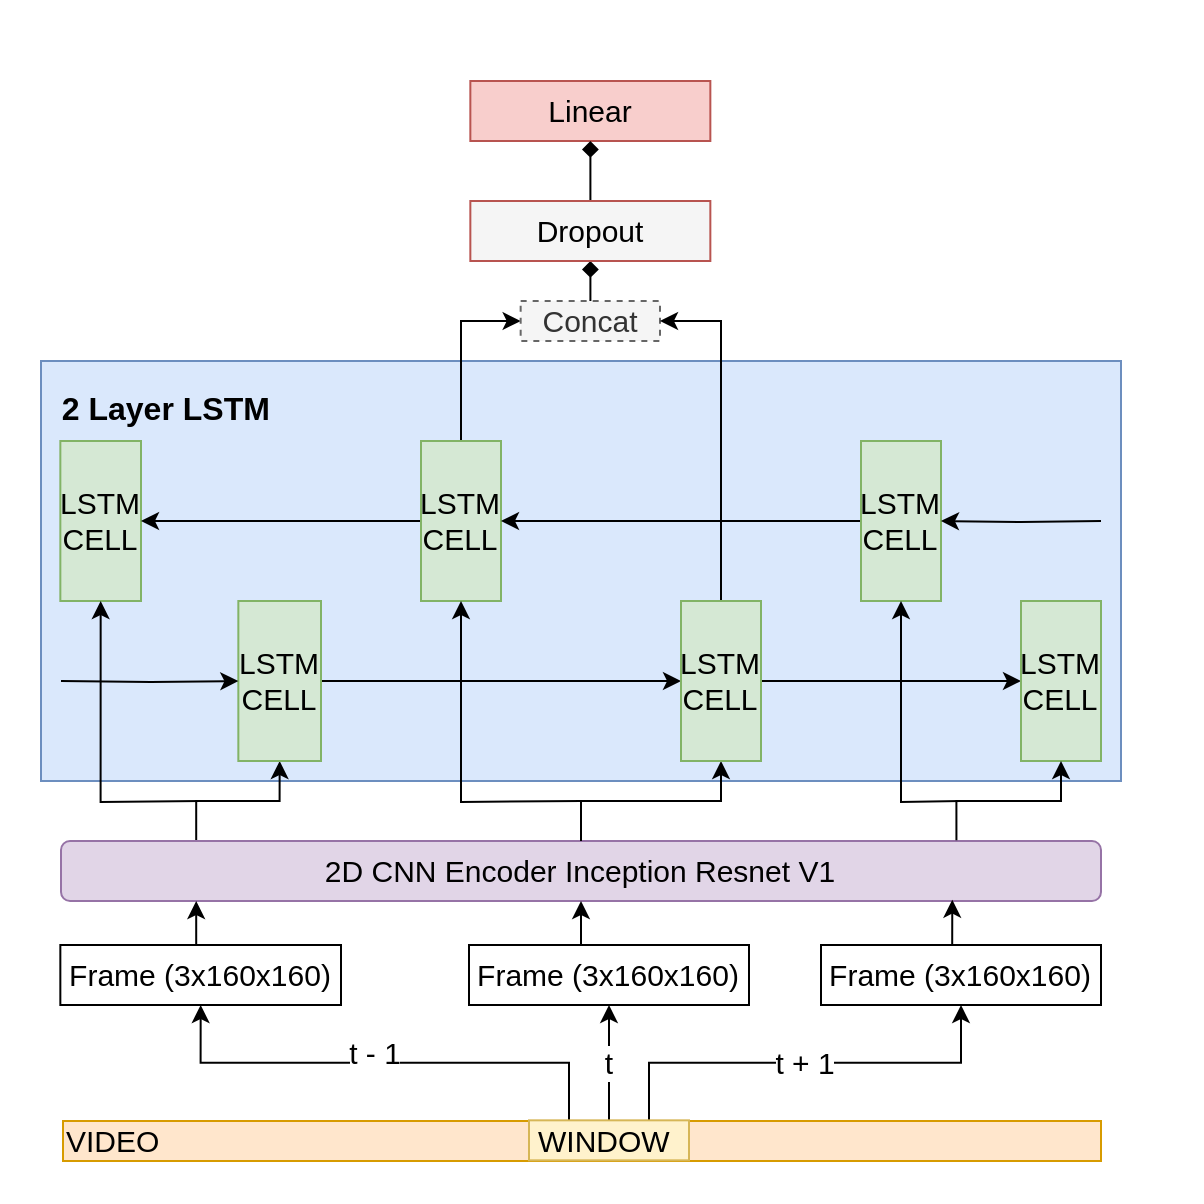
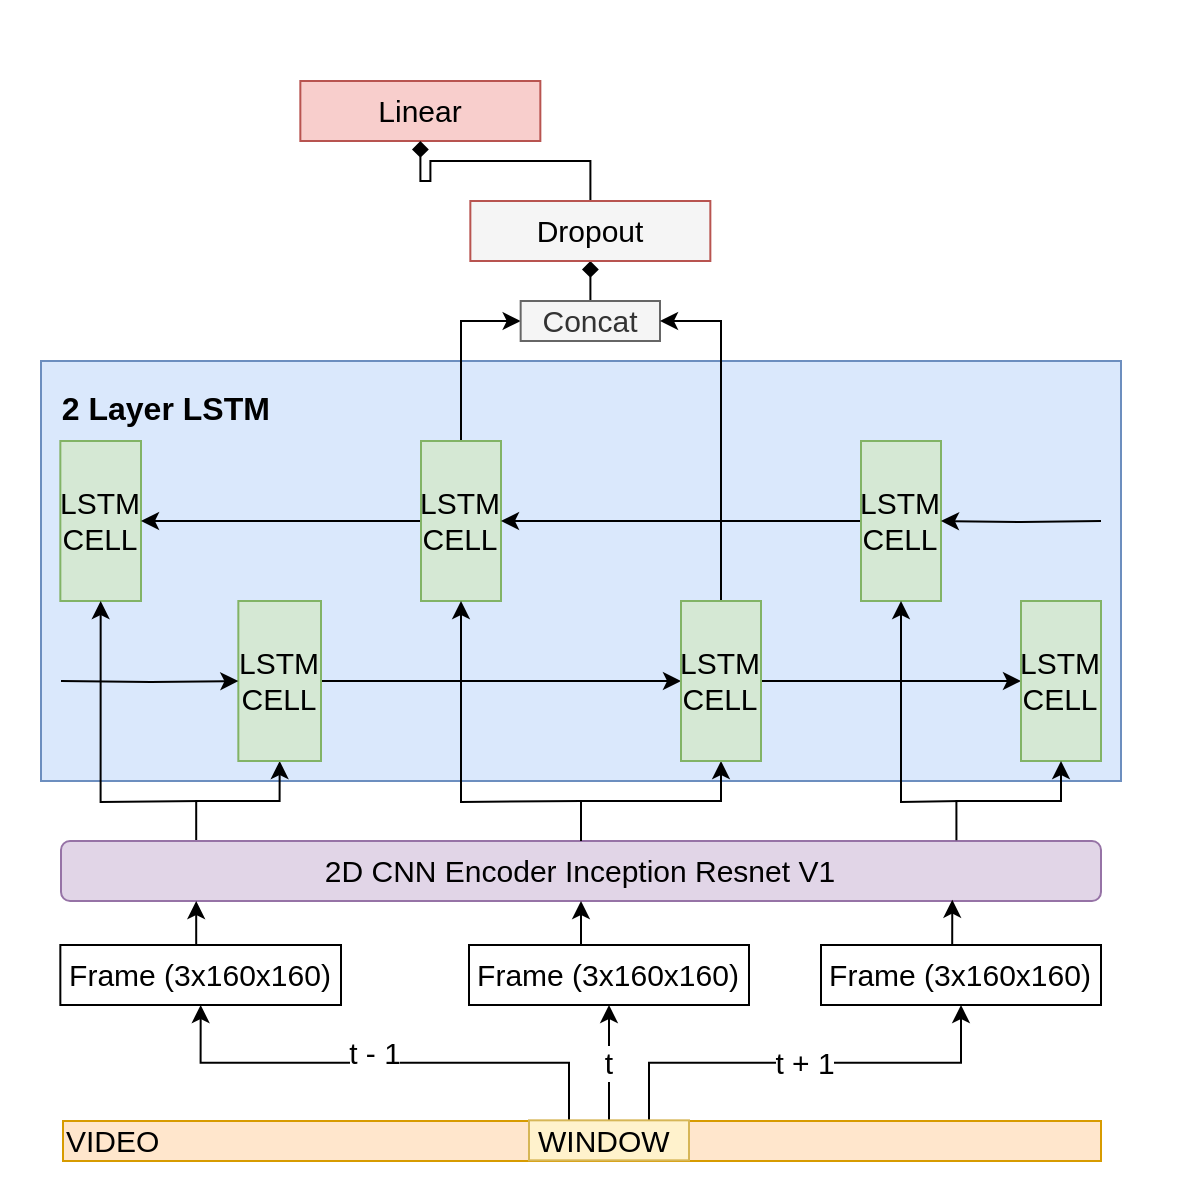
(590, 111) -> (420, 111)
(590, 321) -> (590, 321)
